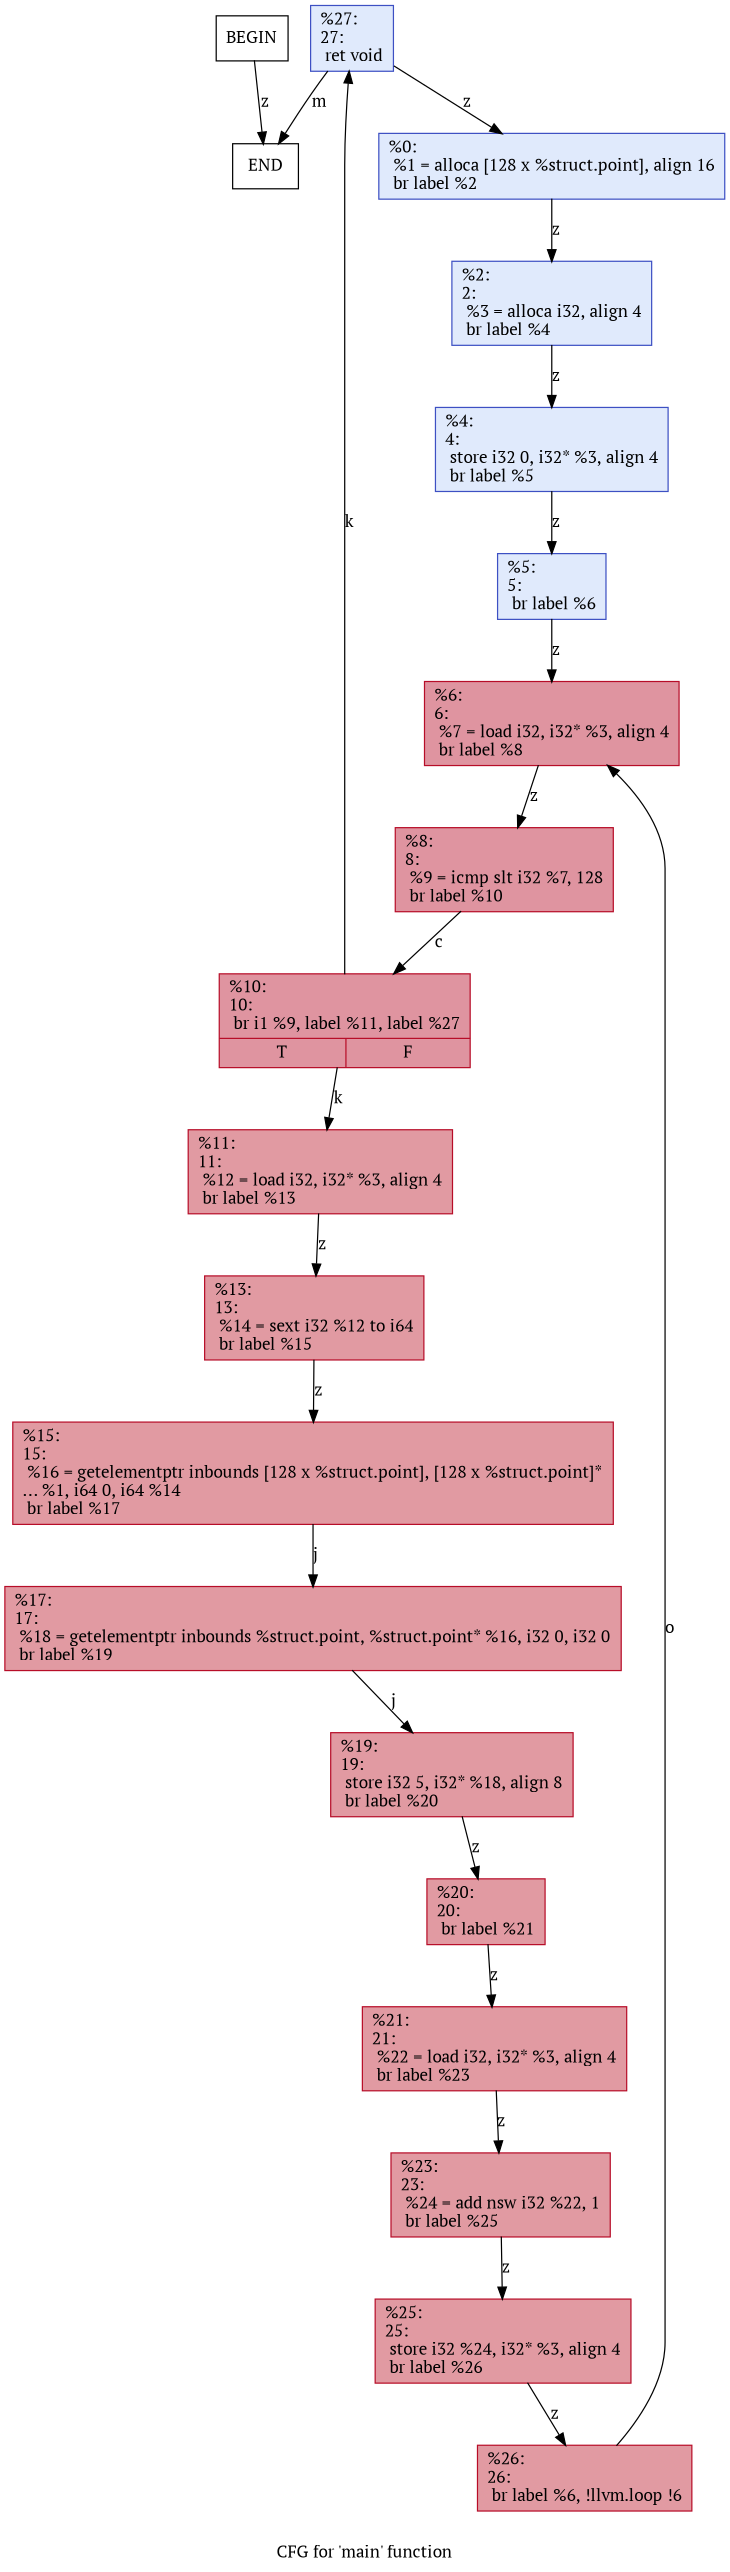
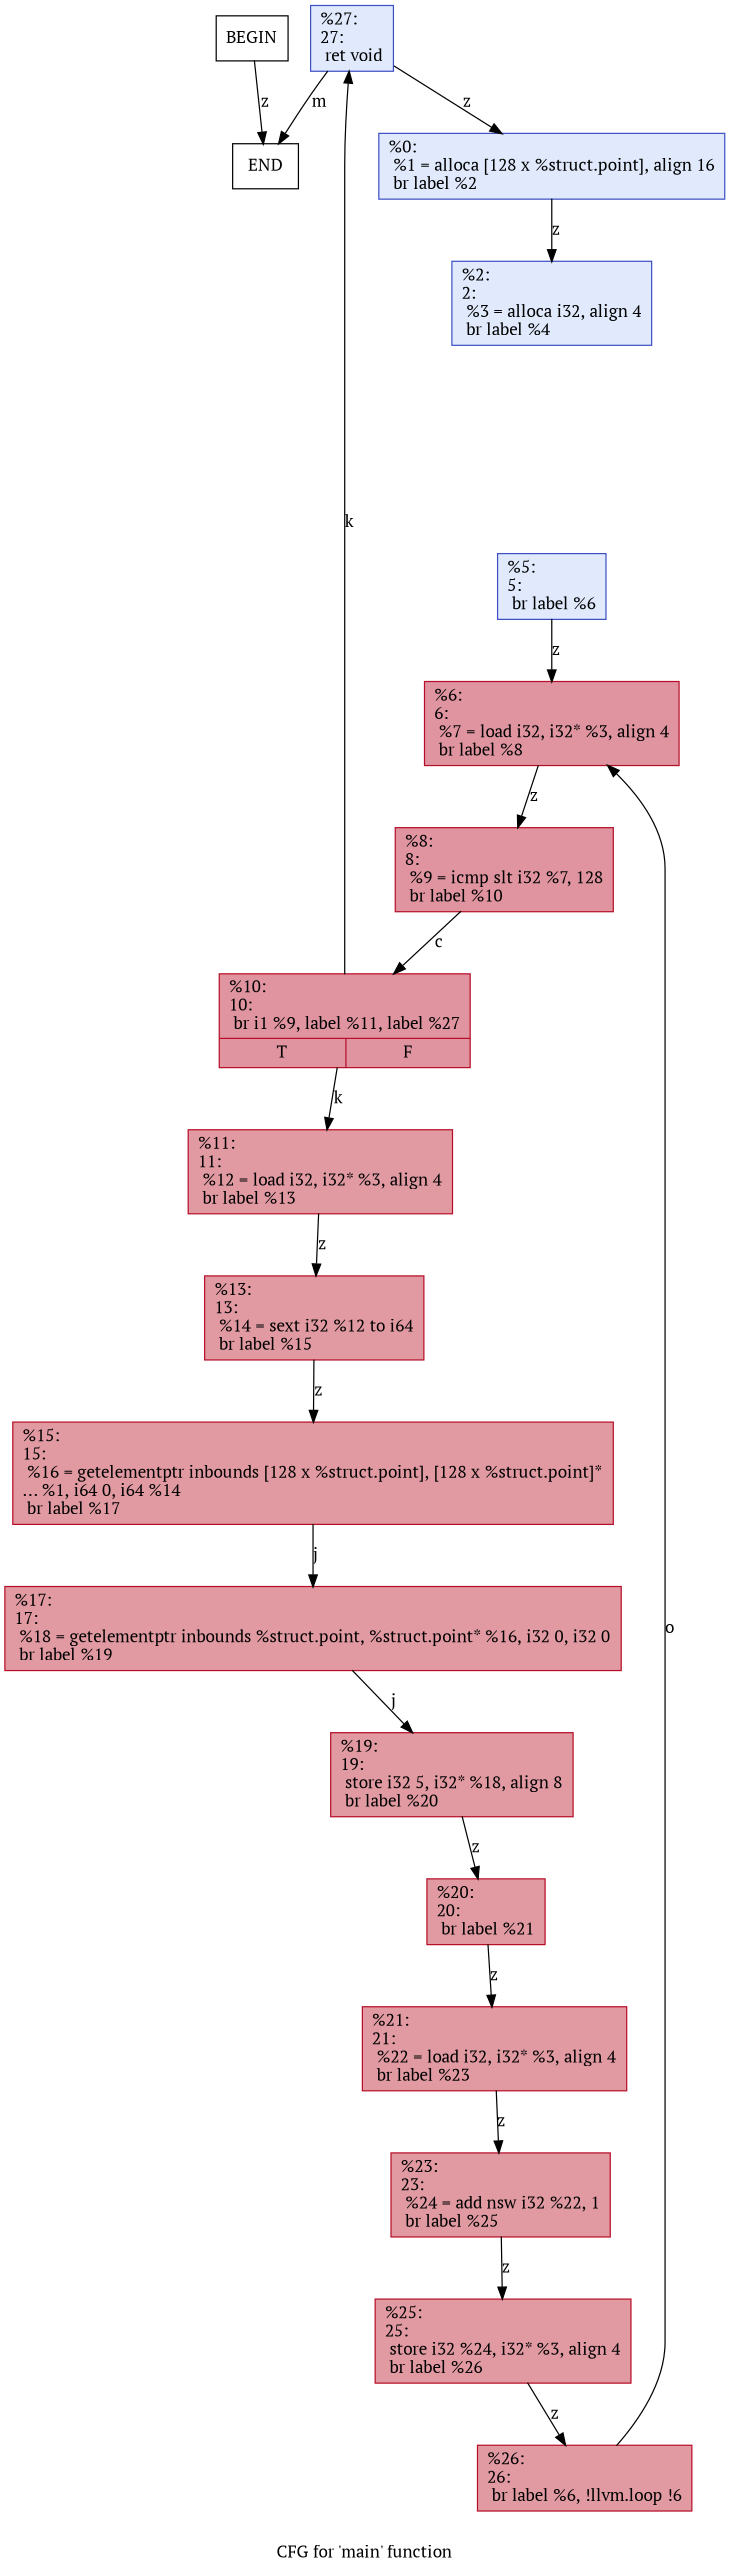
(552, 449) -> none
